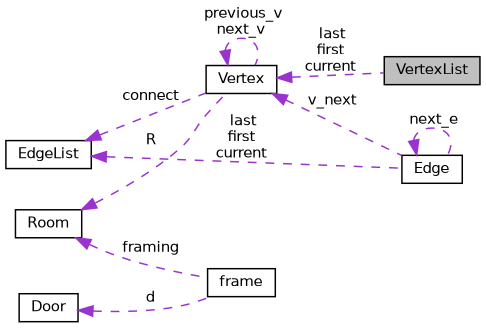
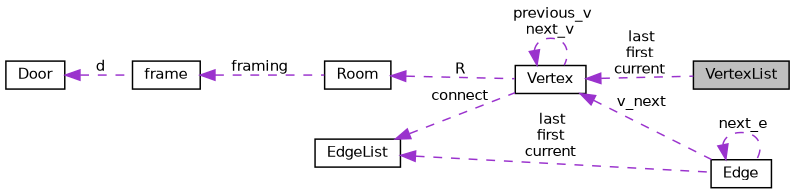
(147, 265) -> (270, 75)
